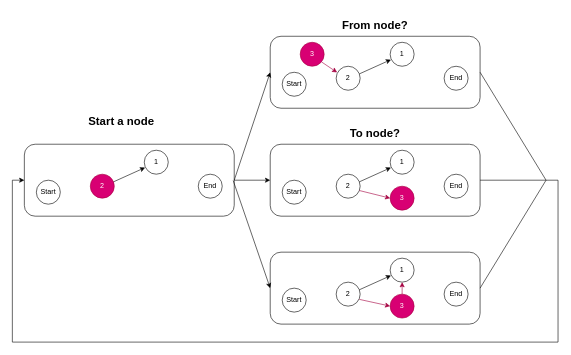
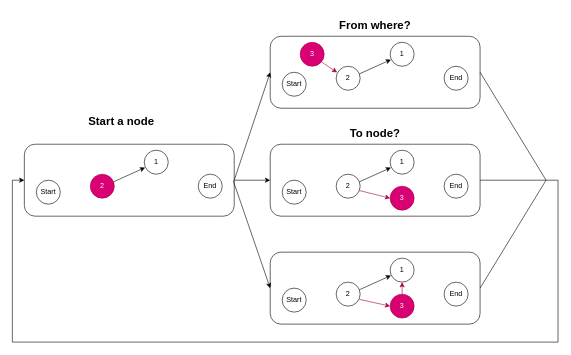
(375, 21) -> (375, 21)
